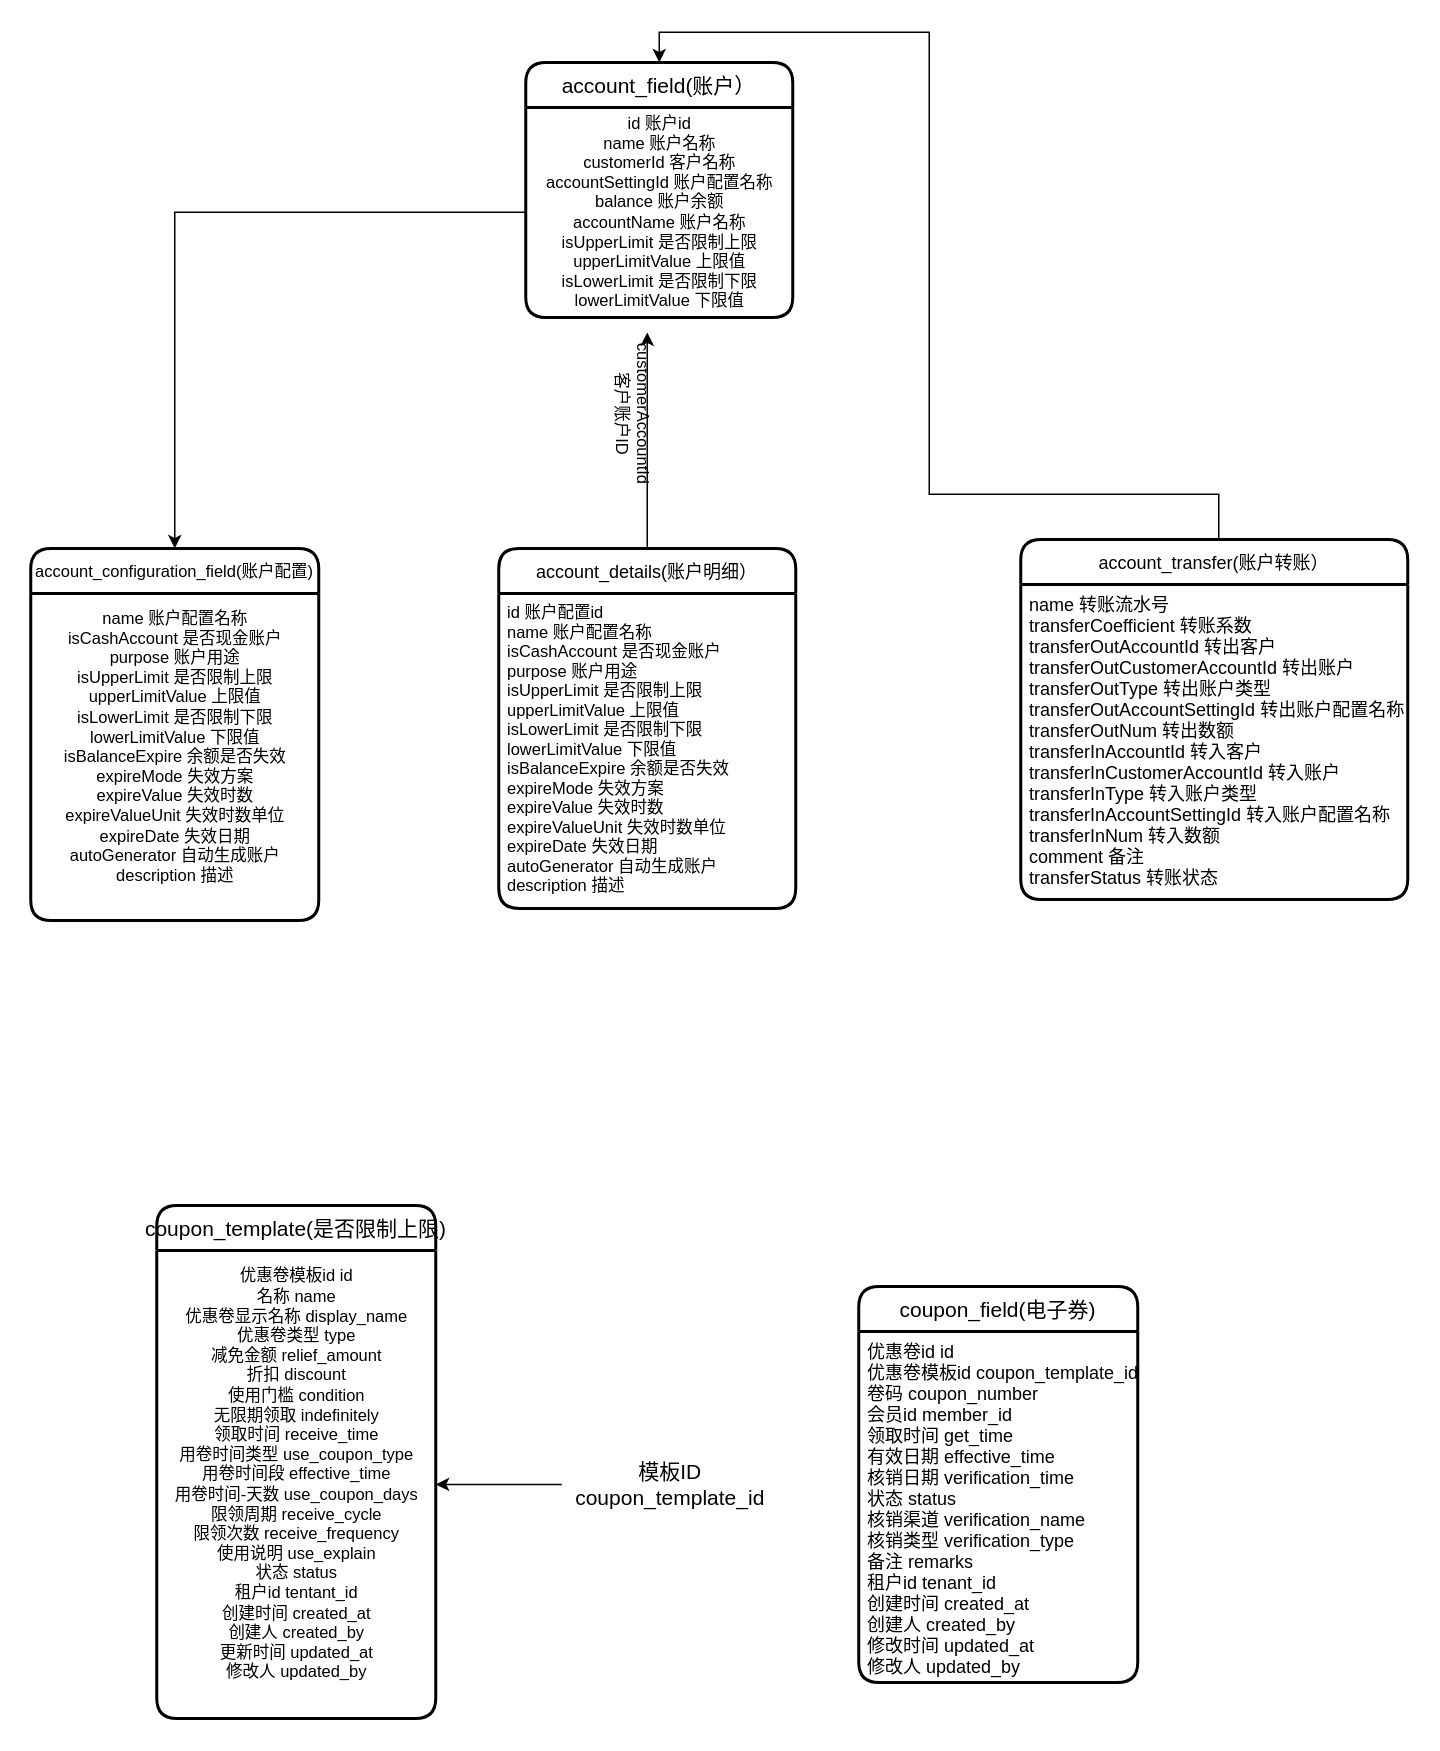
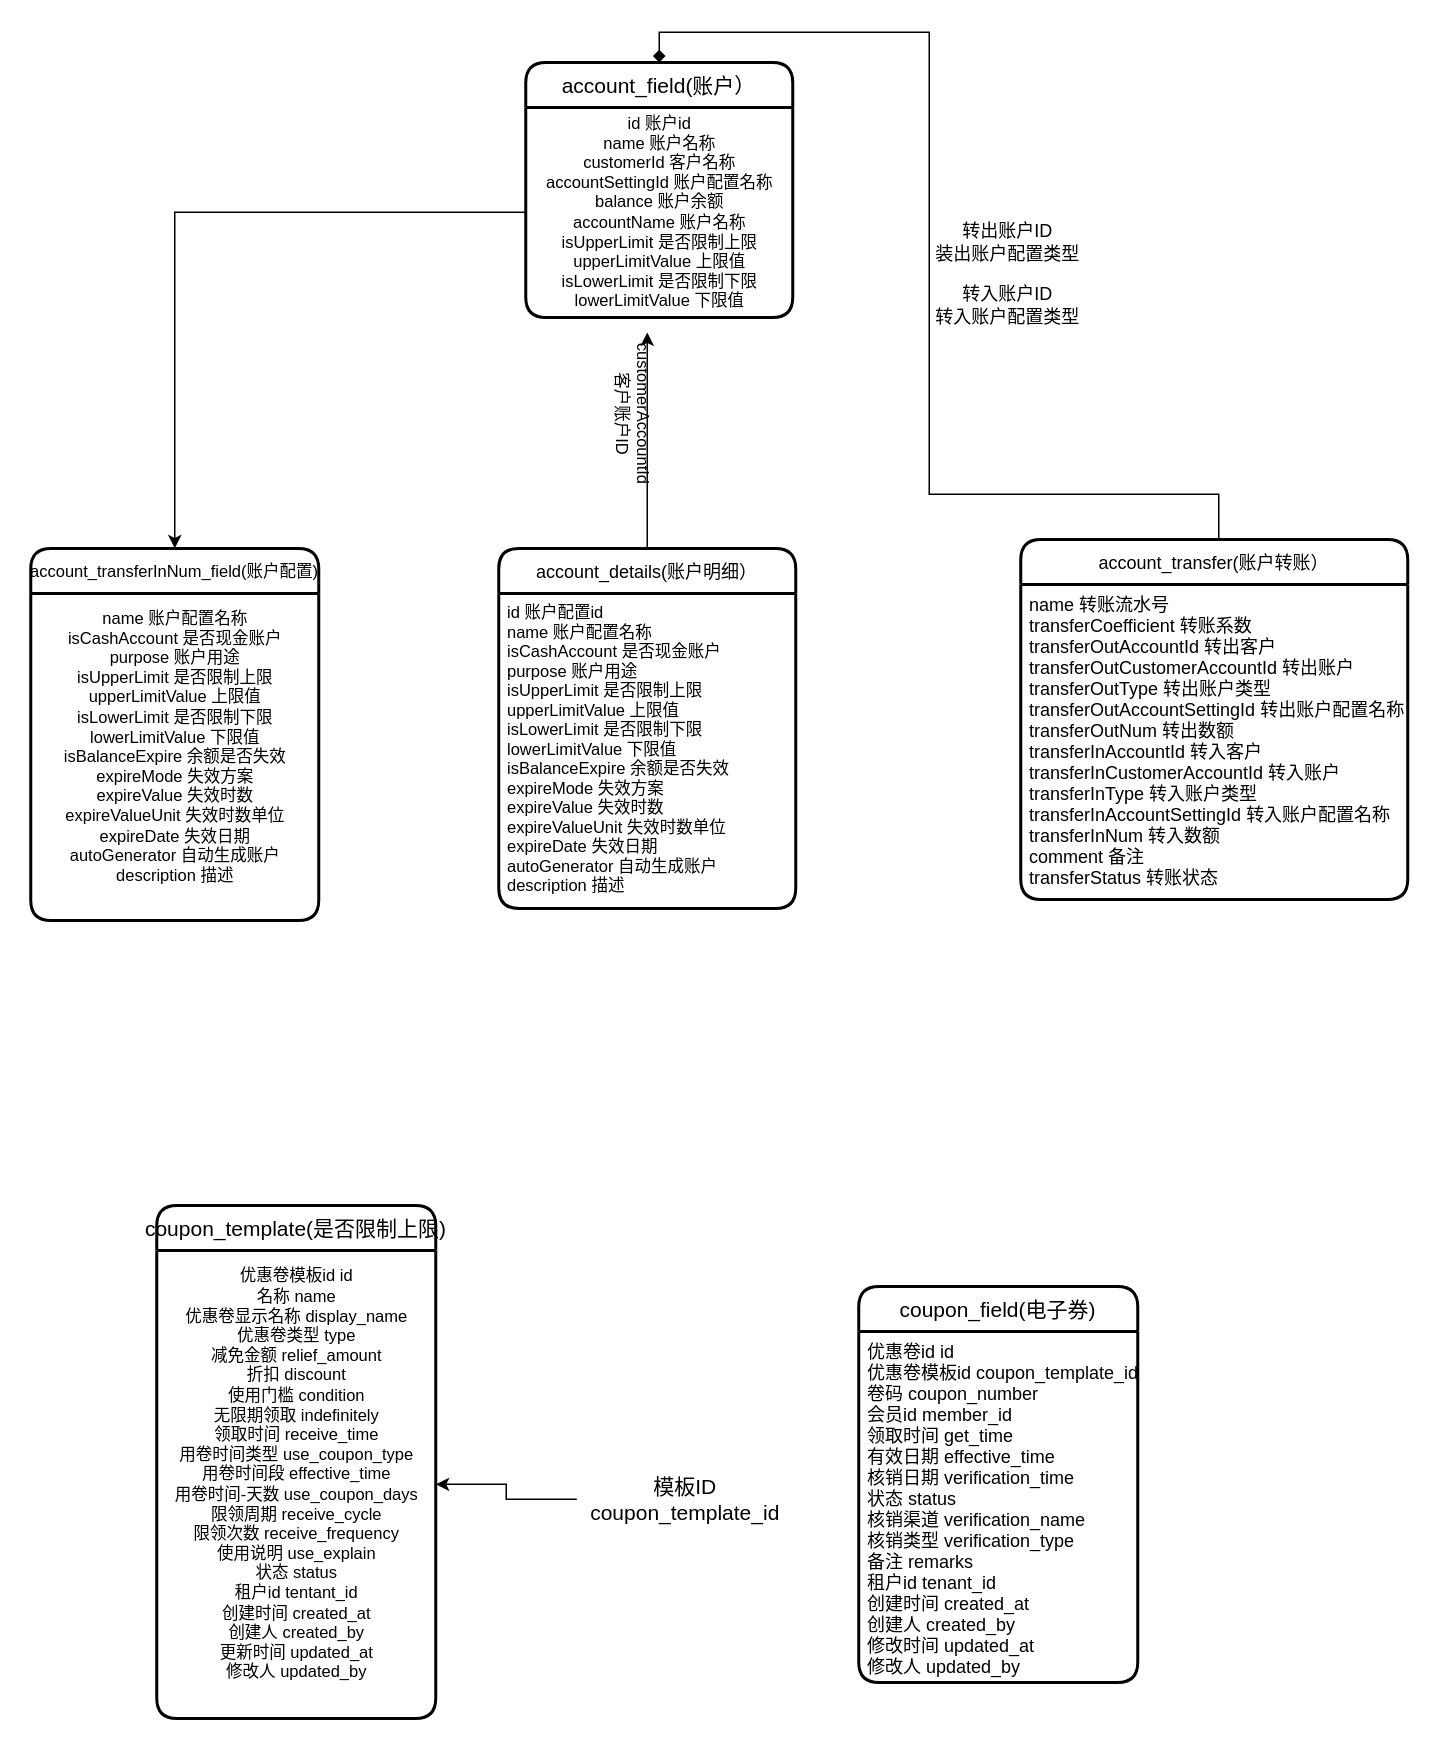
(659, 51) -> (659, 50)
none -> (1007, 242)
none -> (1007, 305)
(174, 571) -> (174, 571)
(670, 1484) -> (685, 1499)
